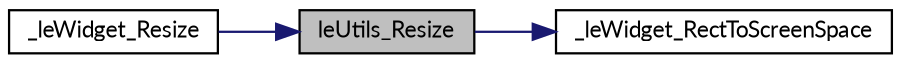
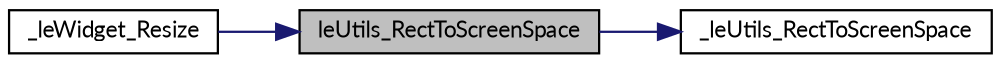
(387, 32) -> (449, 32)
(724, 32) -> (836, 32)
